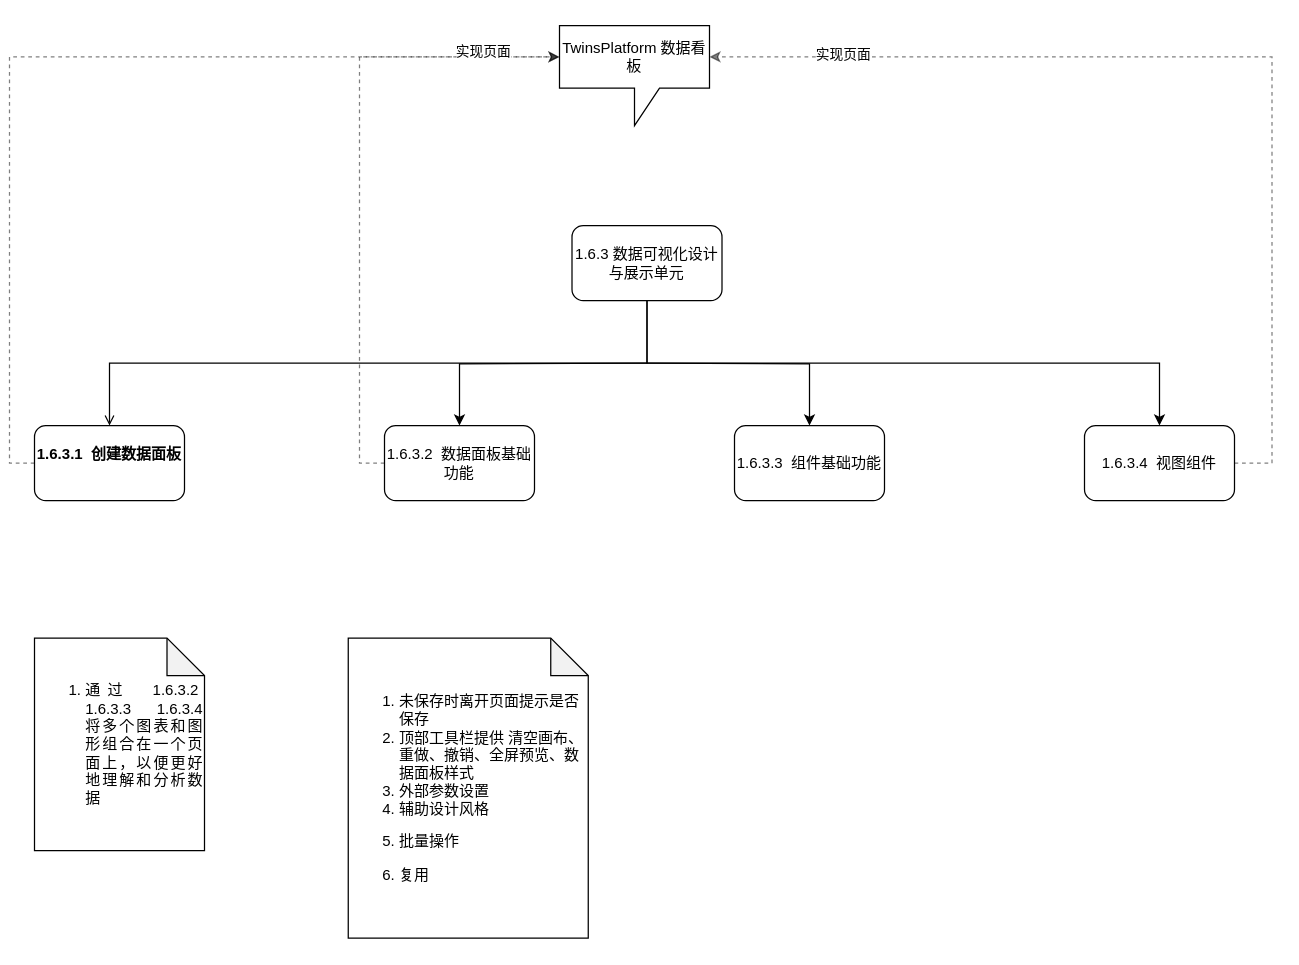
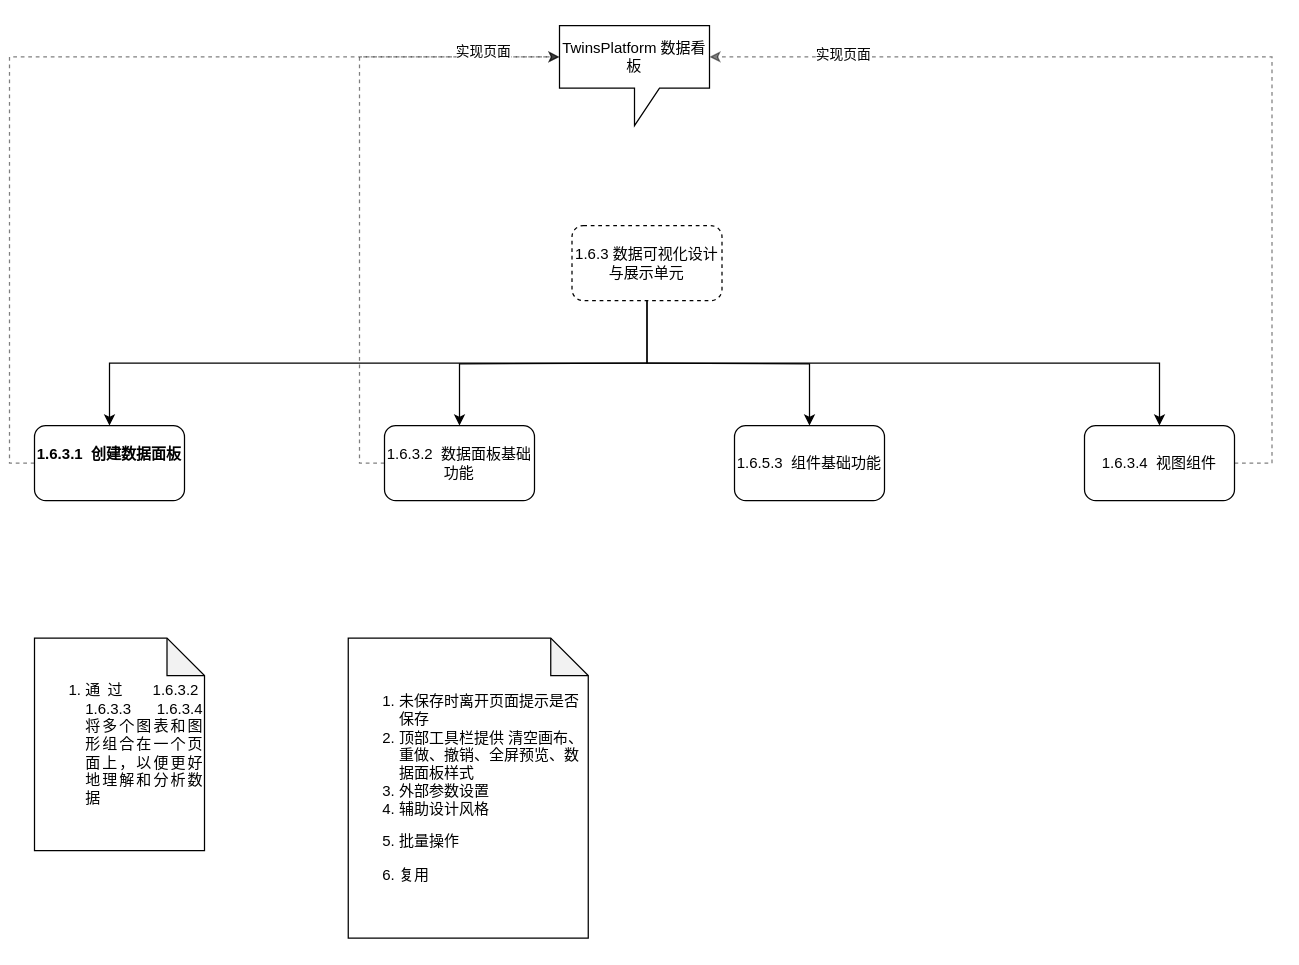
(647, 263) -> (647, 263)
(109, 418) -> (109, 416)
(809, 463) -> (809, 463)
